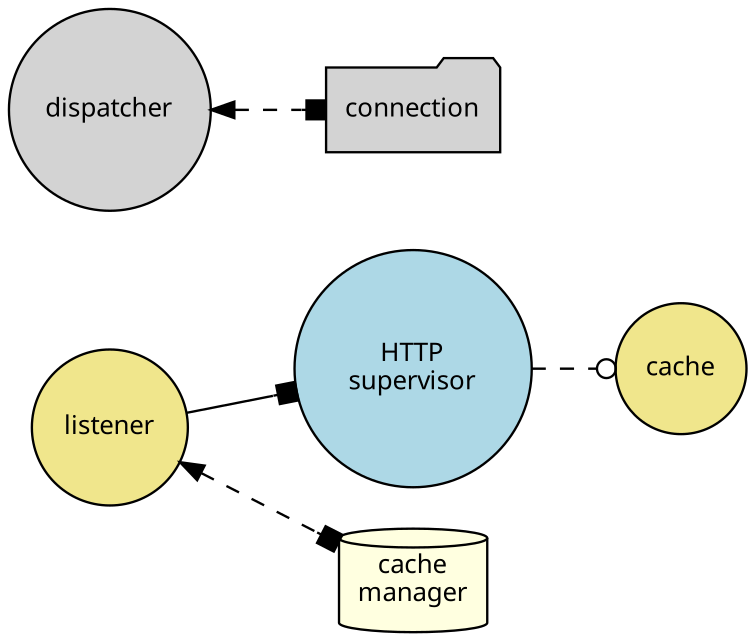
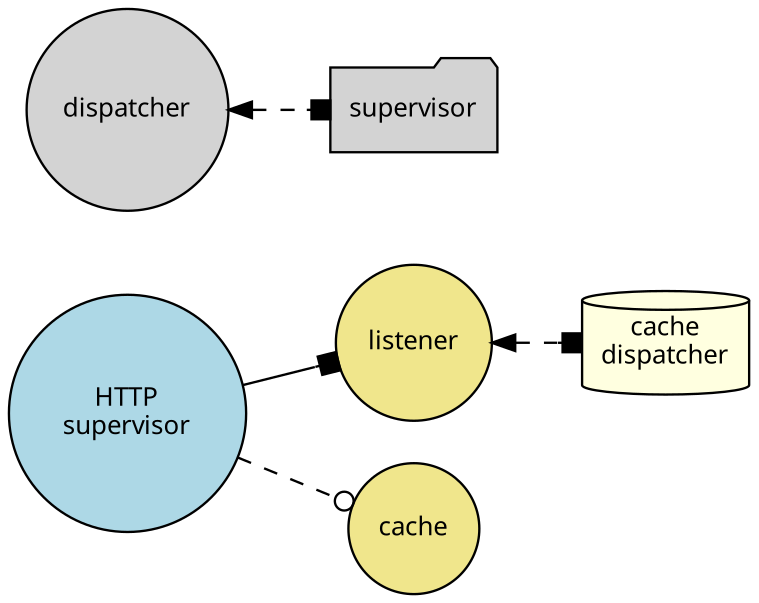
(413, 110) -> (414, 110)
(230, 404) -> (279, 376)
(413, 580) -> (666, 343)
